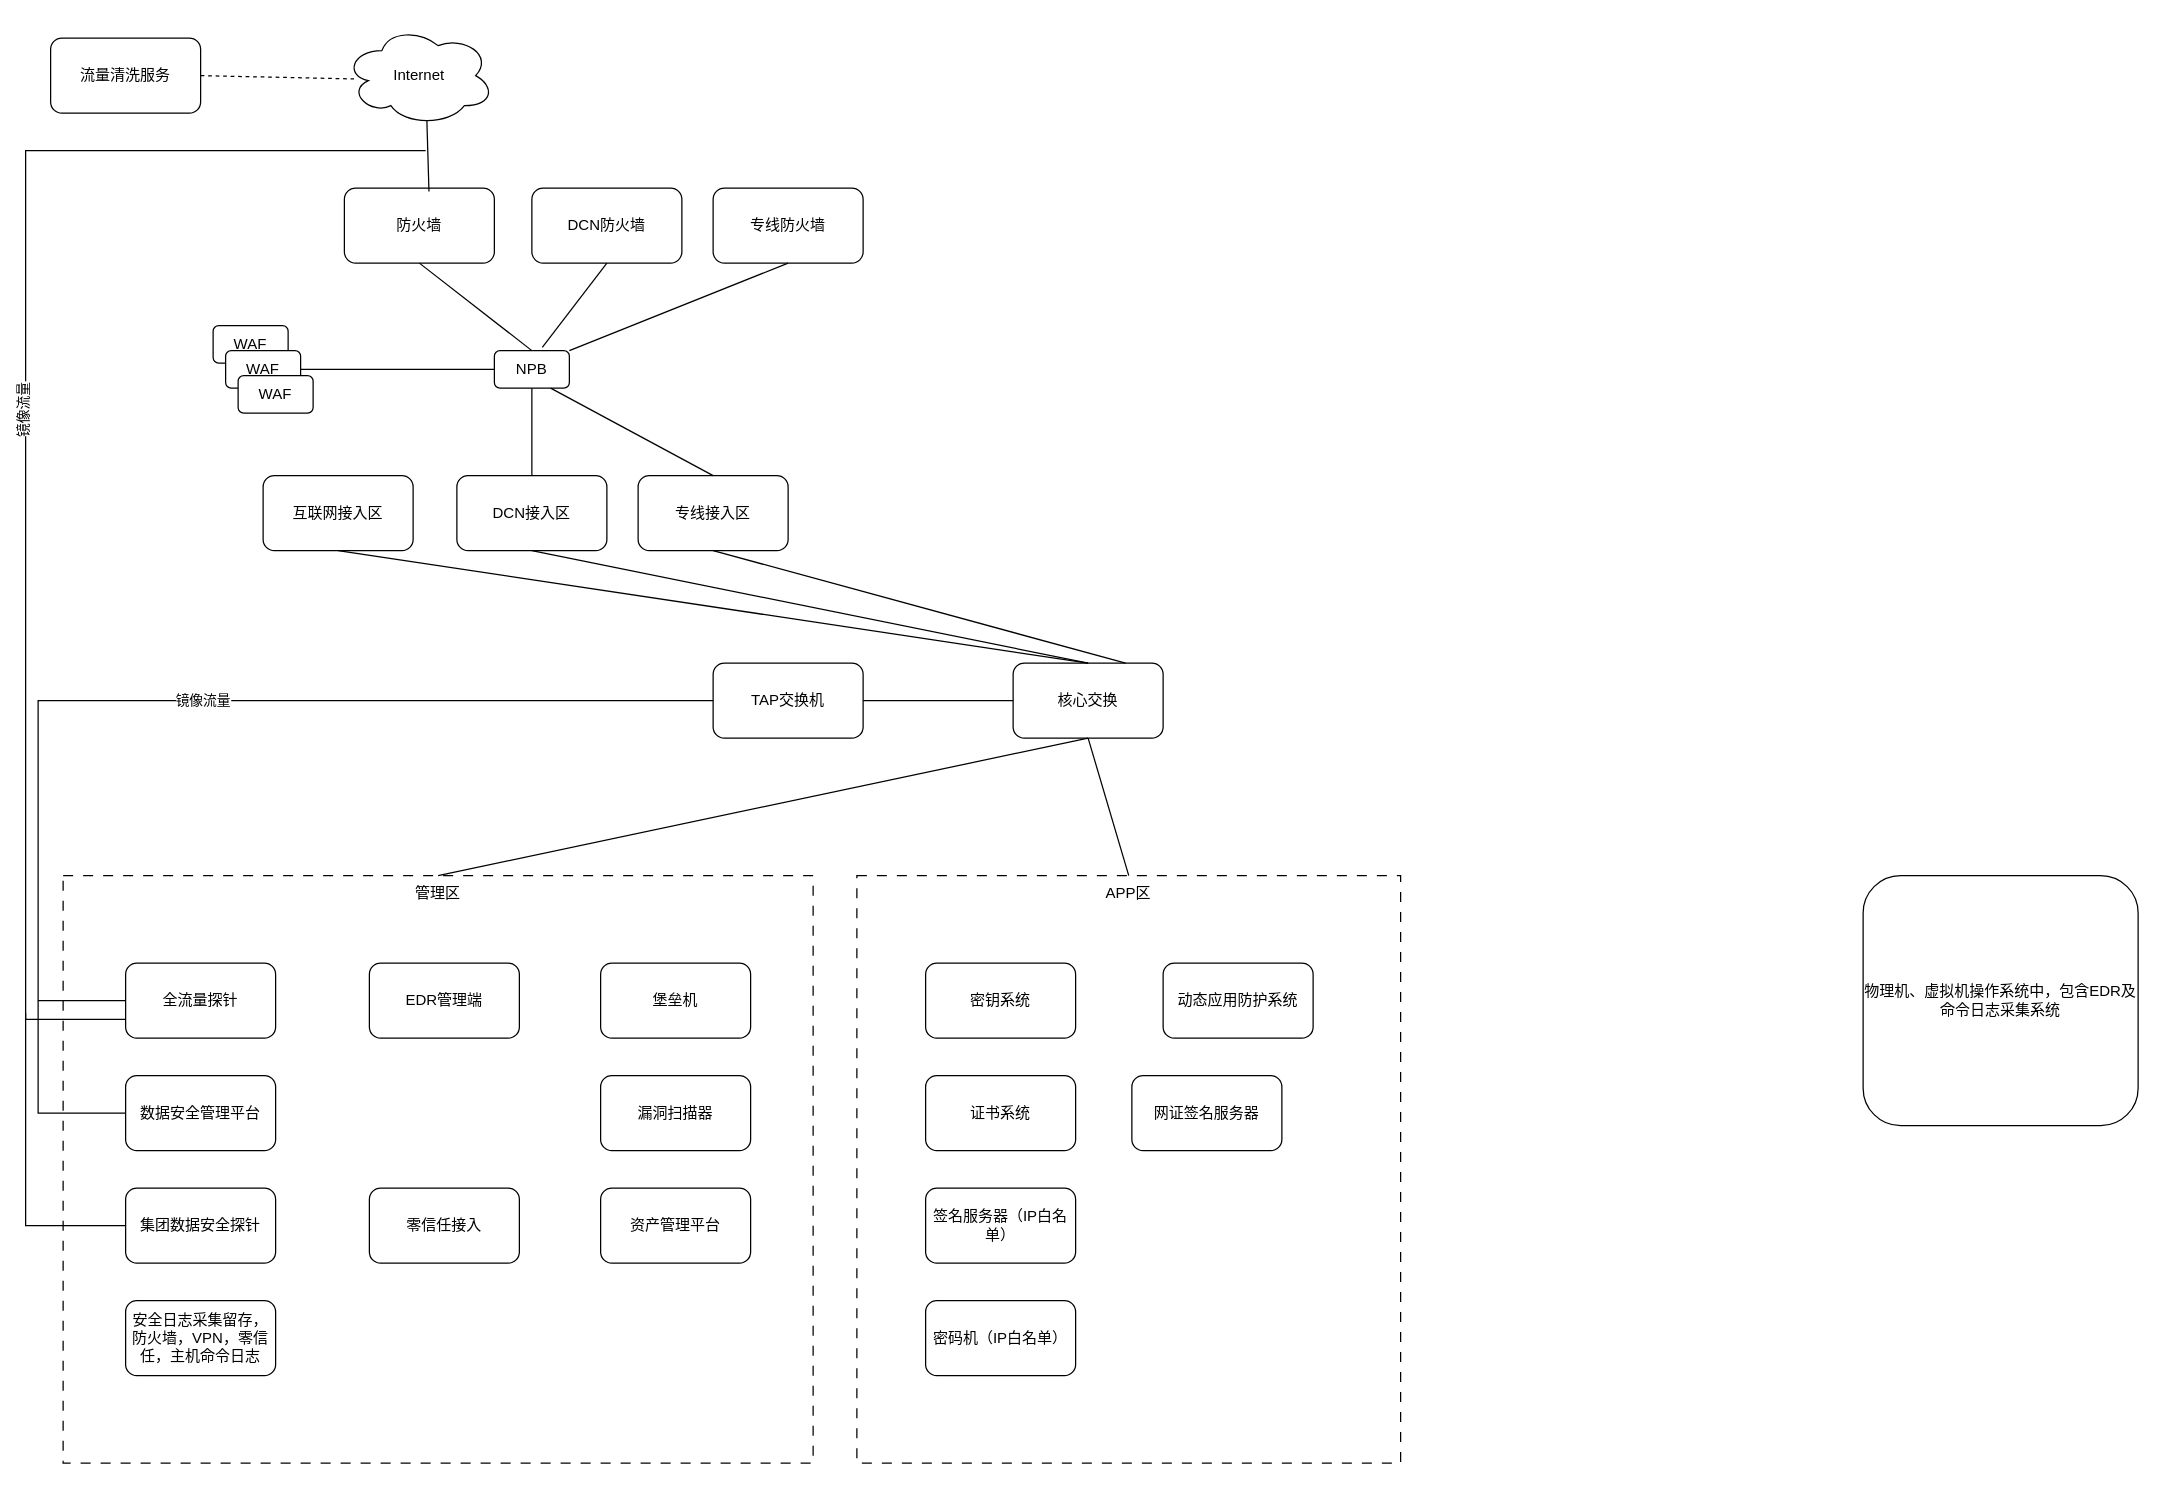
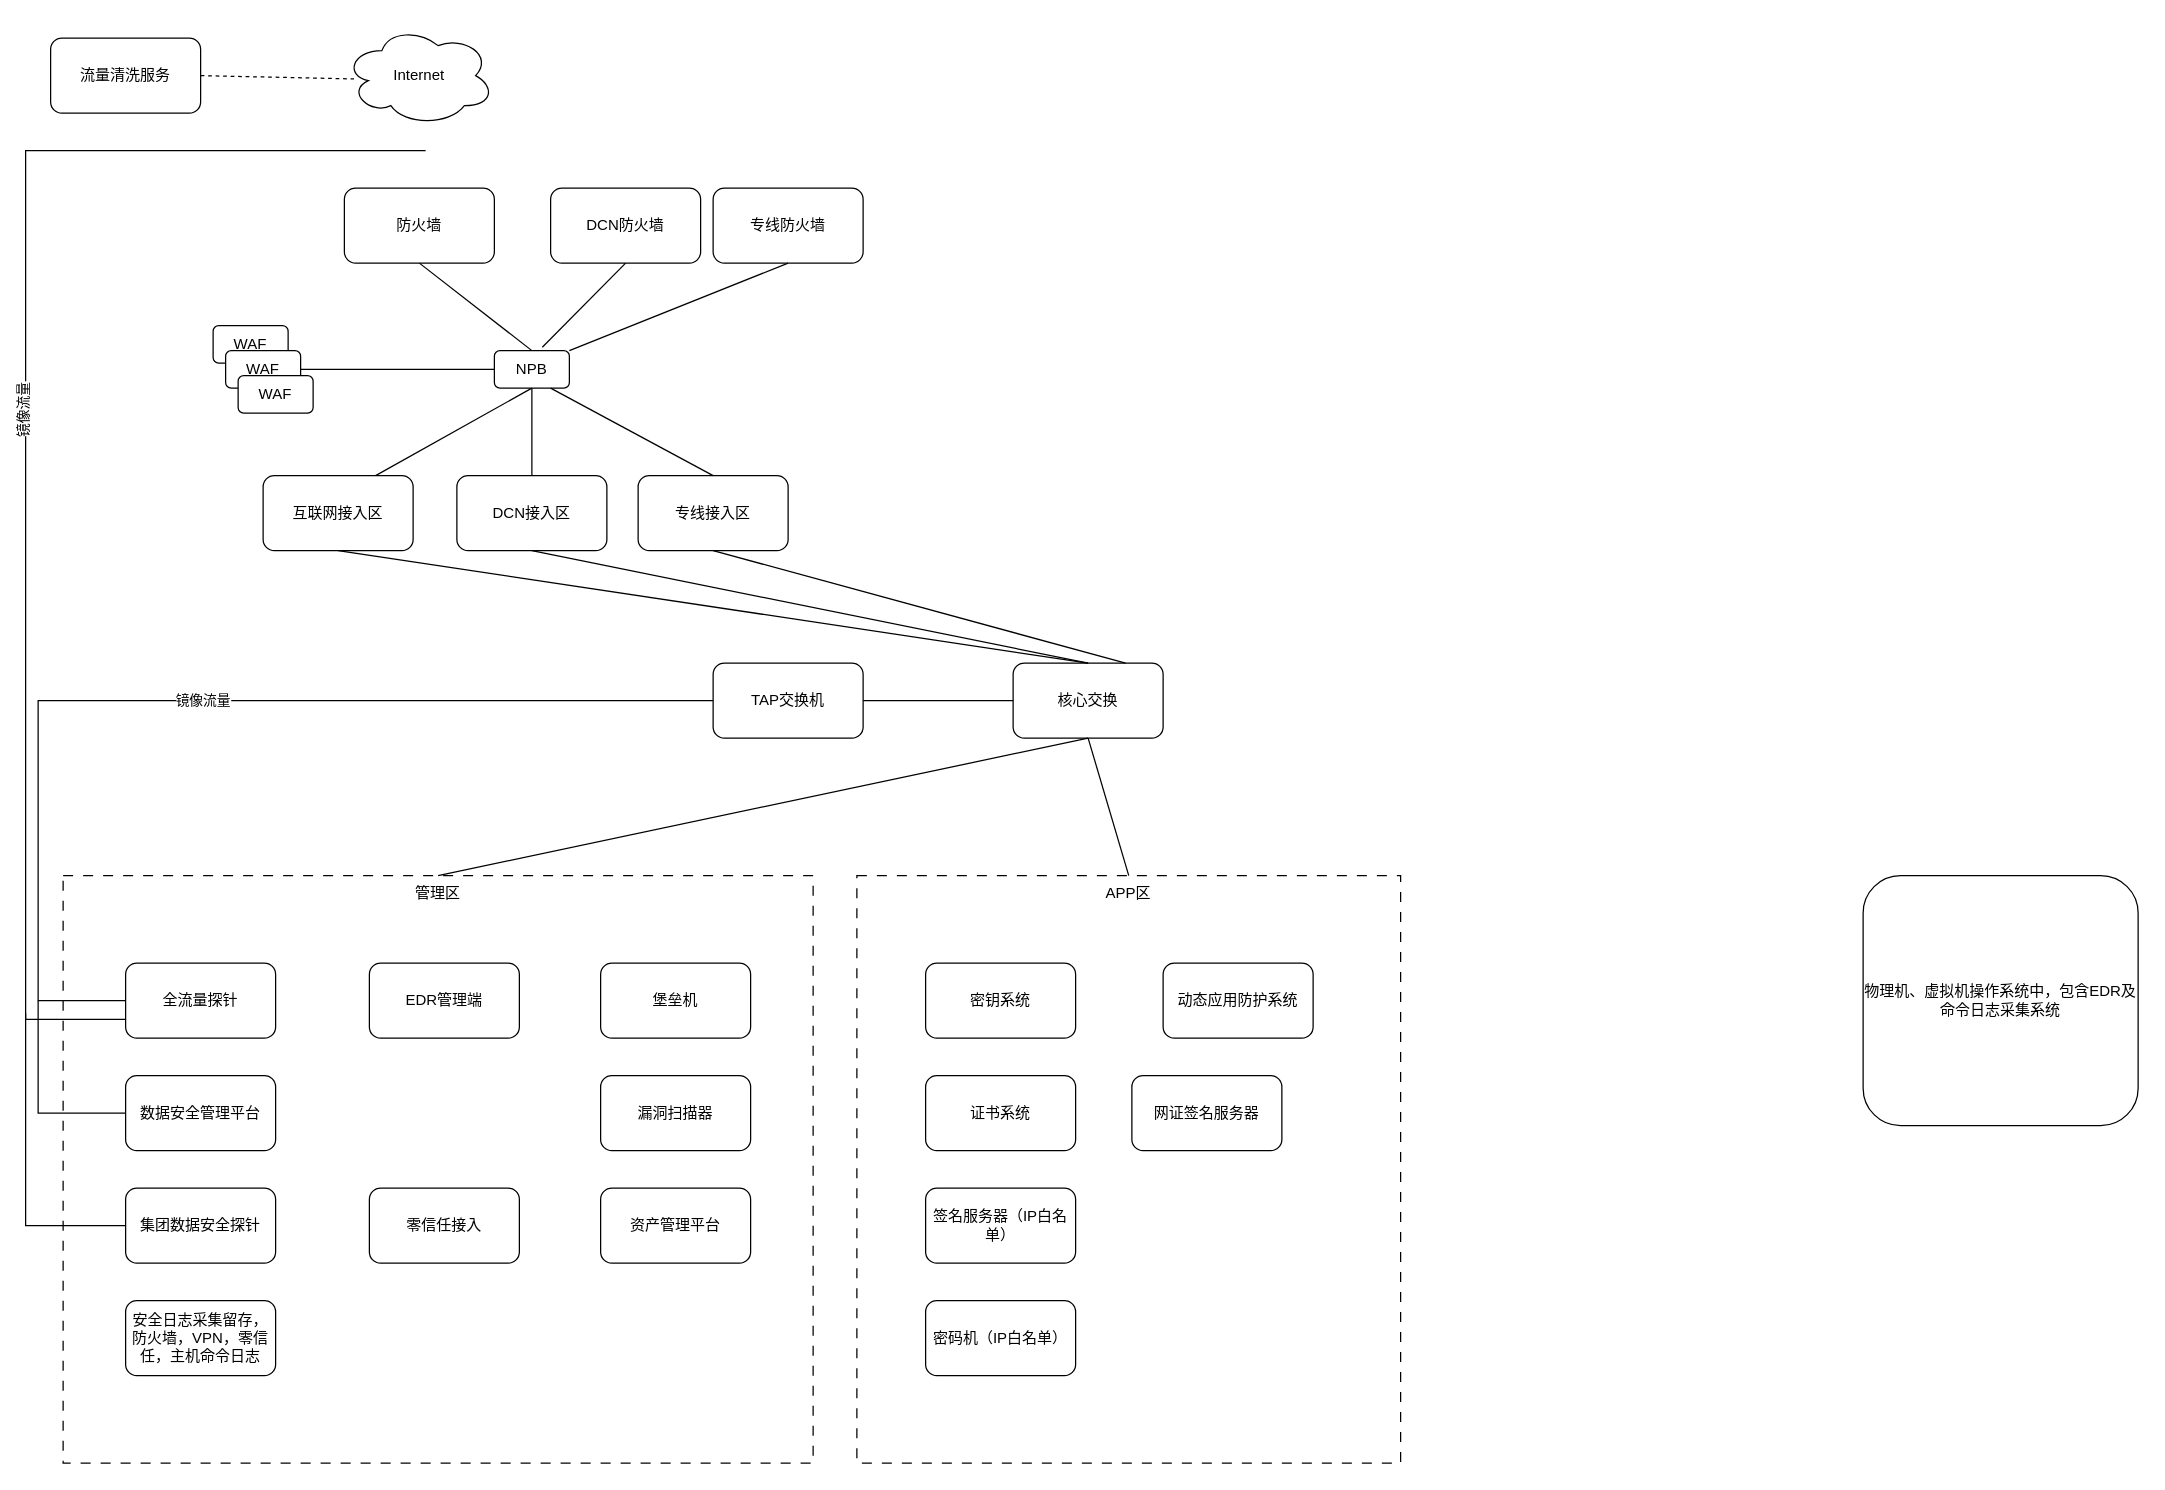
(428, 156) -> none
(607, 226) -> (626, 226)
none -> (452, 433)
